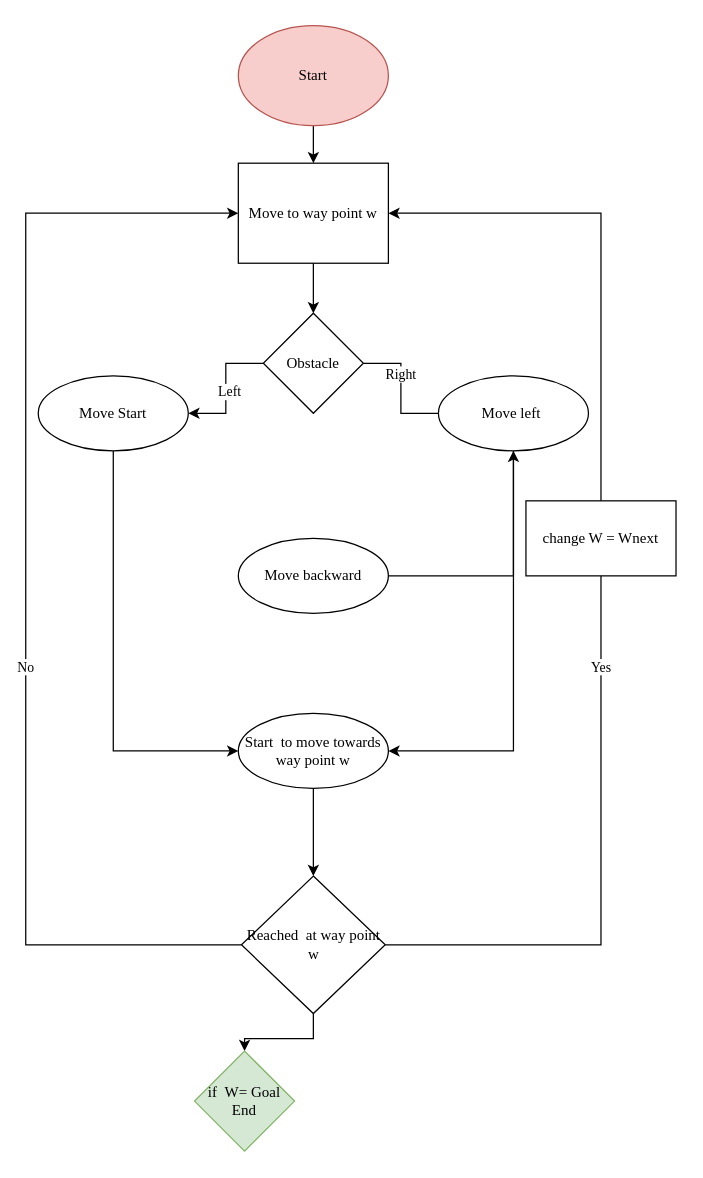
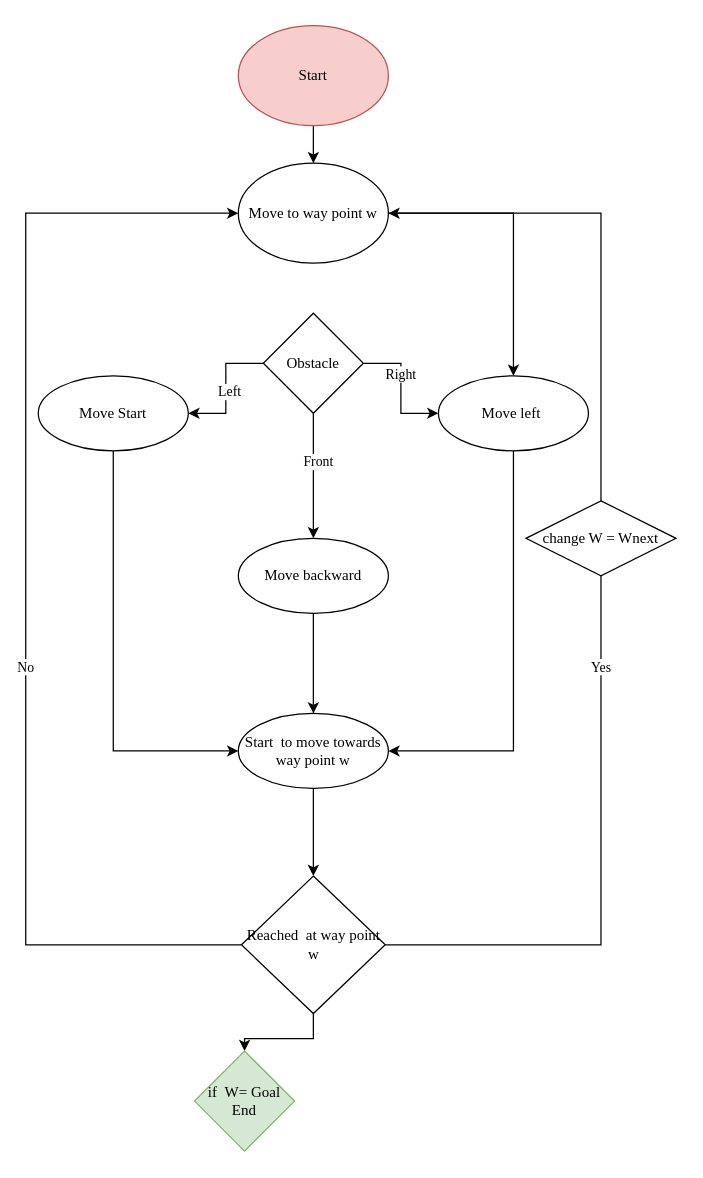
(313, 213) -> (313, 213)
(313, 284) -> (513, 291)
(432, 413) -> (428, 413)
none -> (313, 471)
(601, 538) -> (601, 538)
(449, 576) -> (313, 659)
